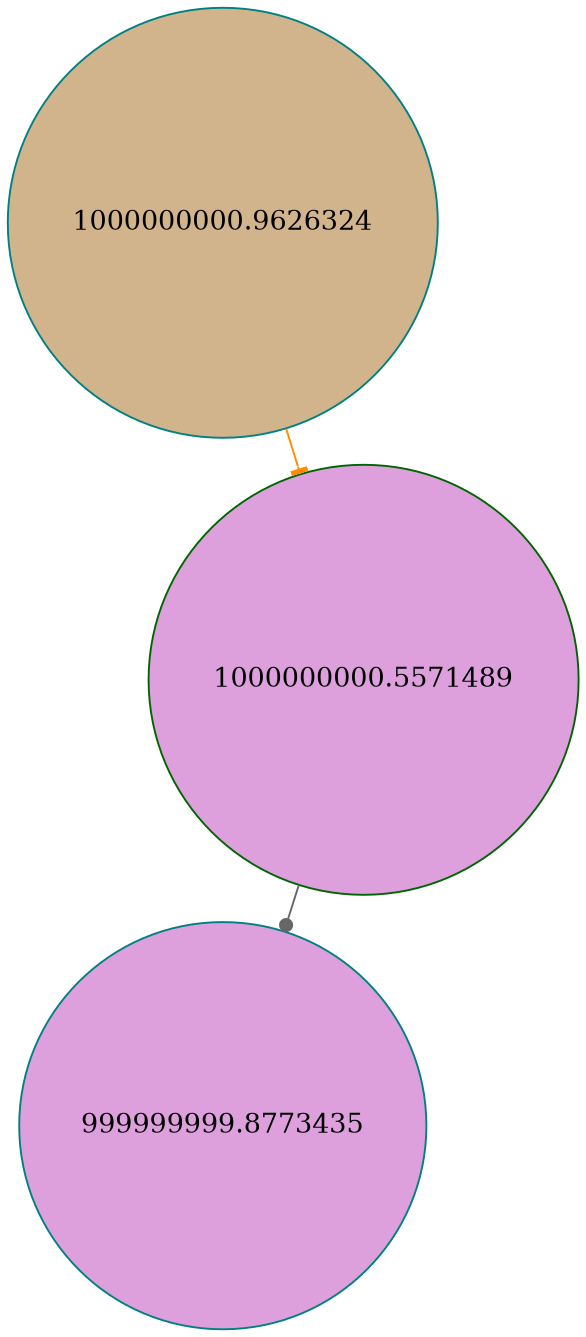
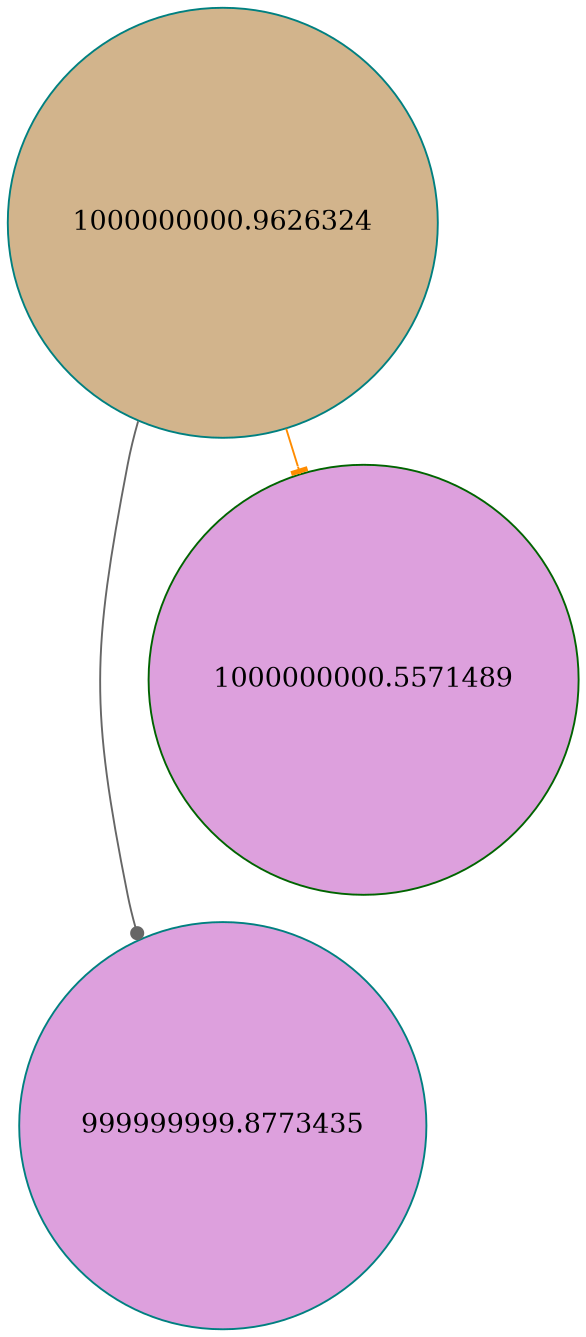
(293, 902) -> (100, 674)
